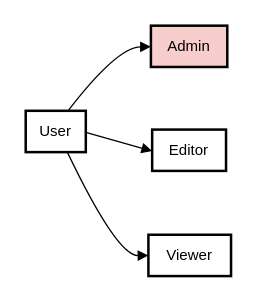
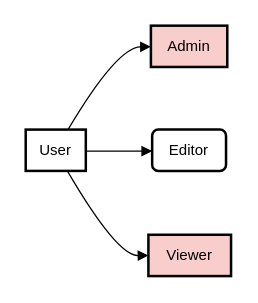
(56, 131) -> (56, 150)
(189, 150) -> (189, 150)
(189, 255) -> (189, 255)
